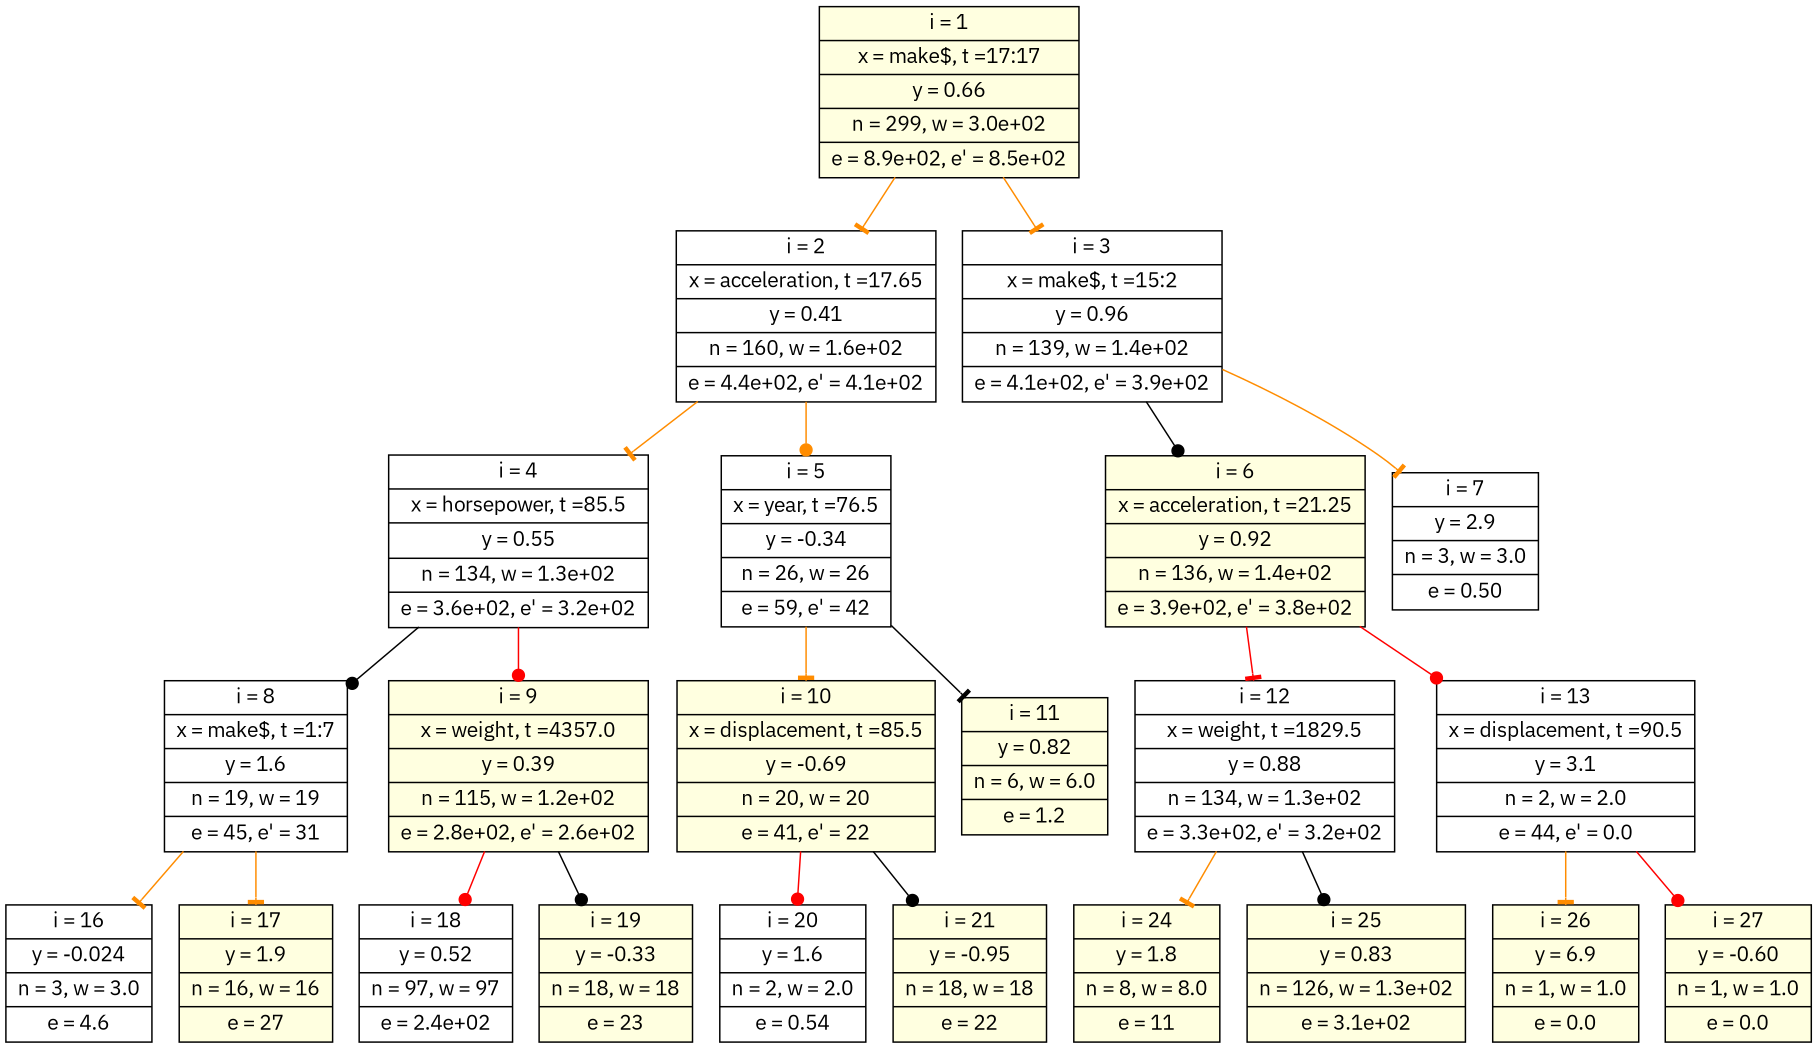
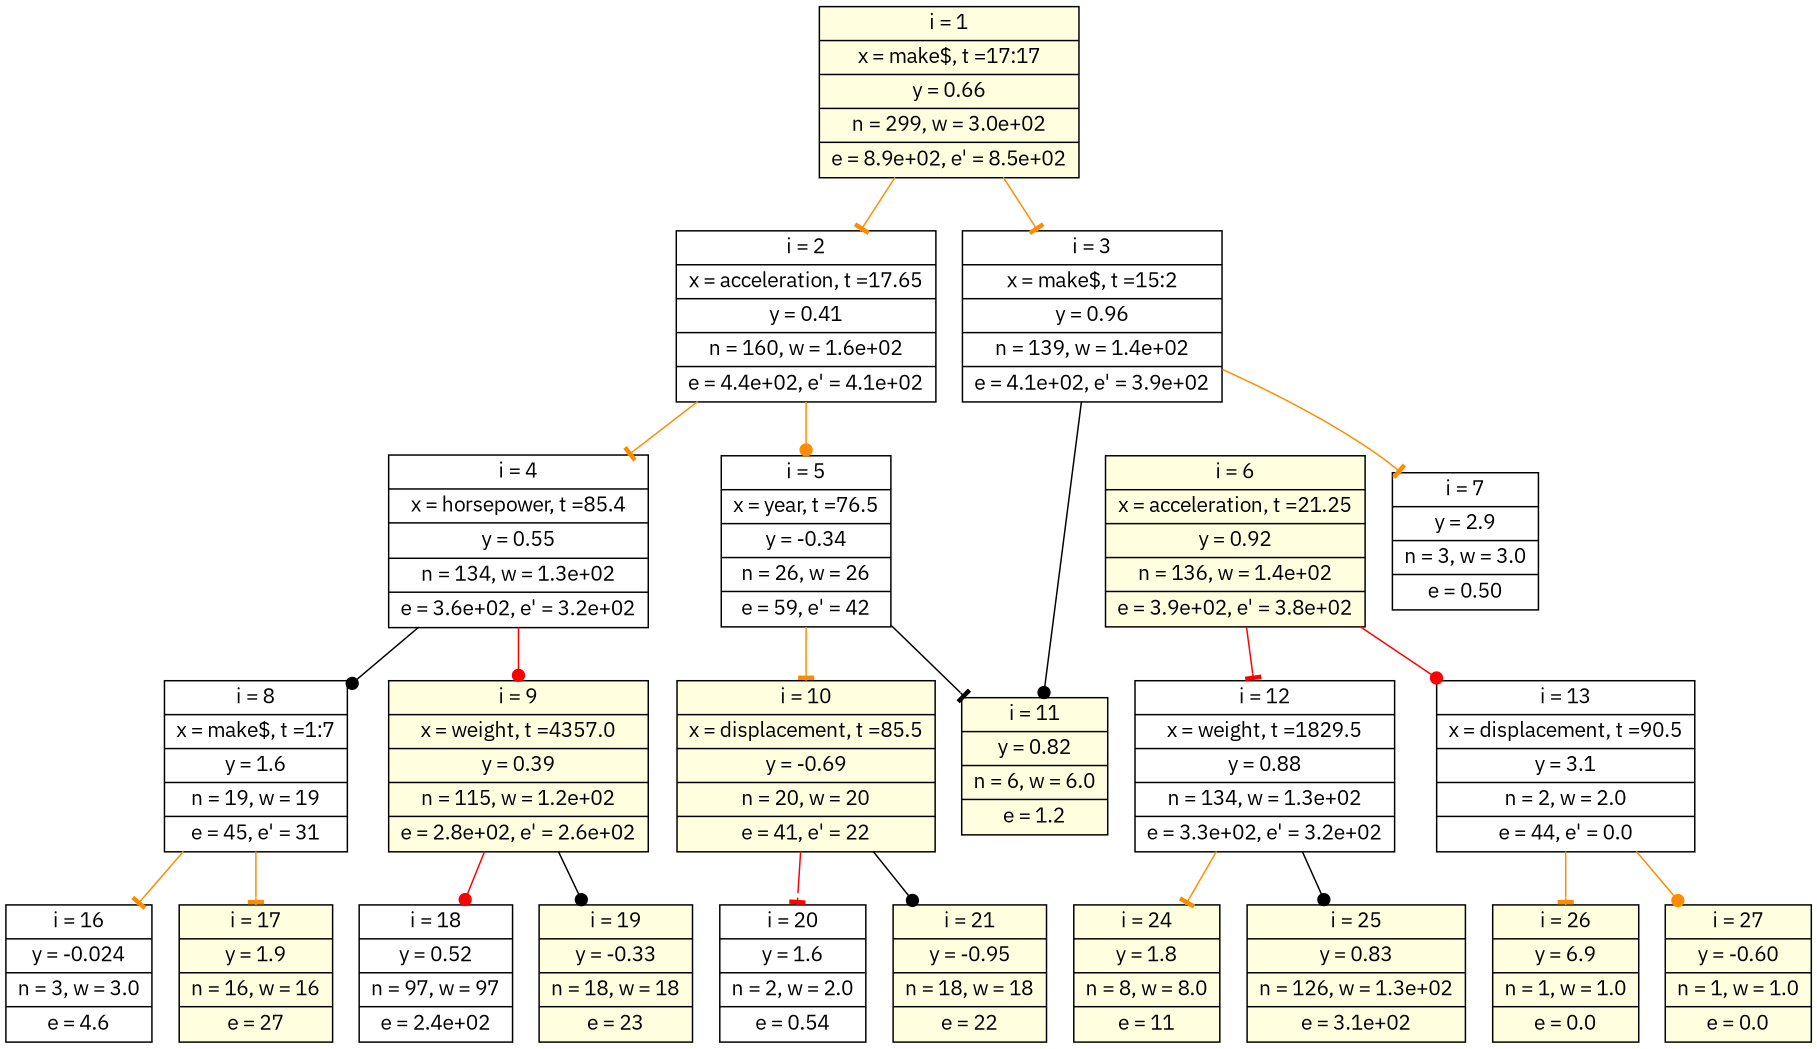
(1161, 424) -> (1063, 544)
(518, 505) -> (518, 505)
(799, 872) -> (799, 872)
(1655, 874) -> (1655, 874)
